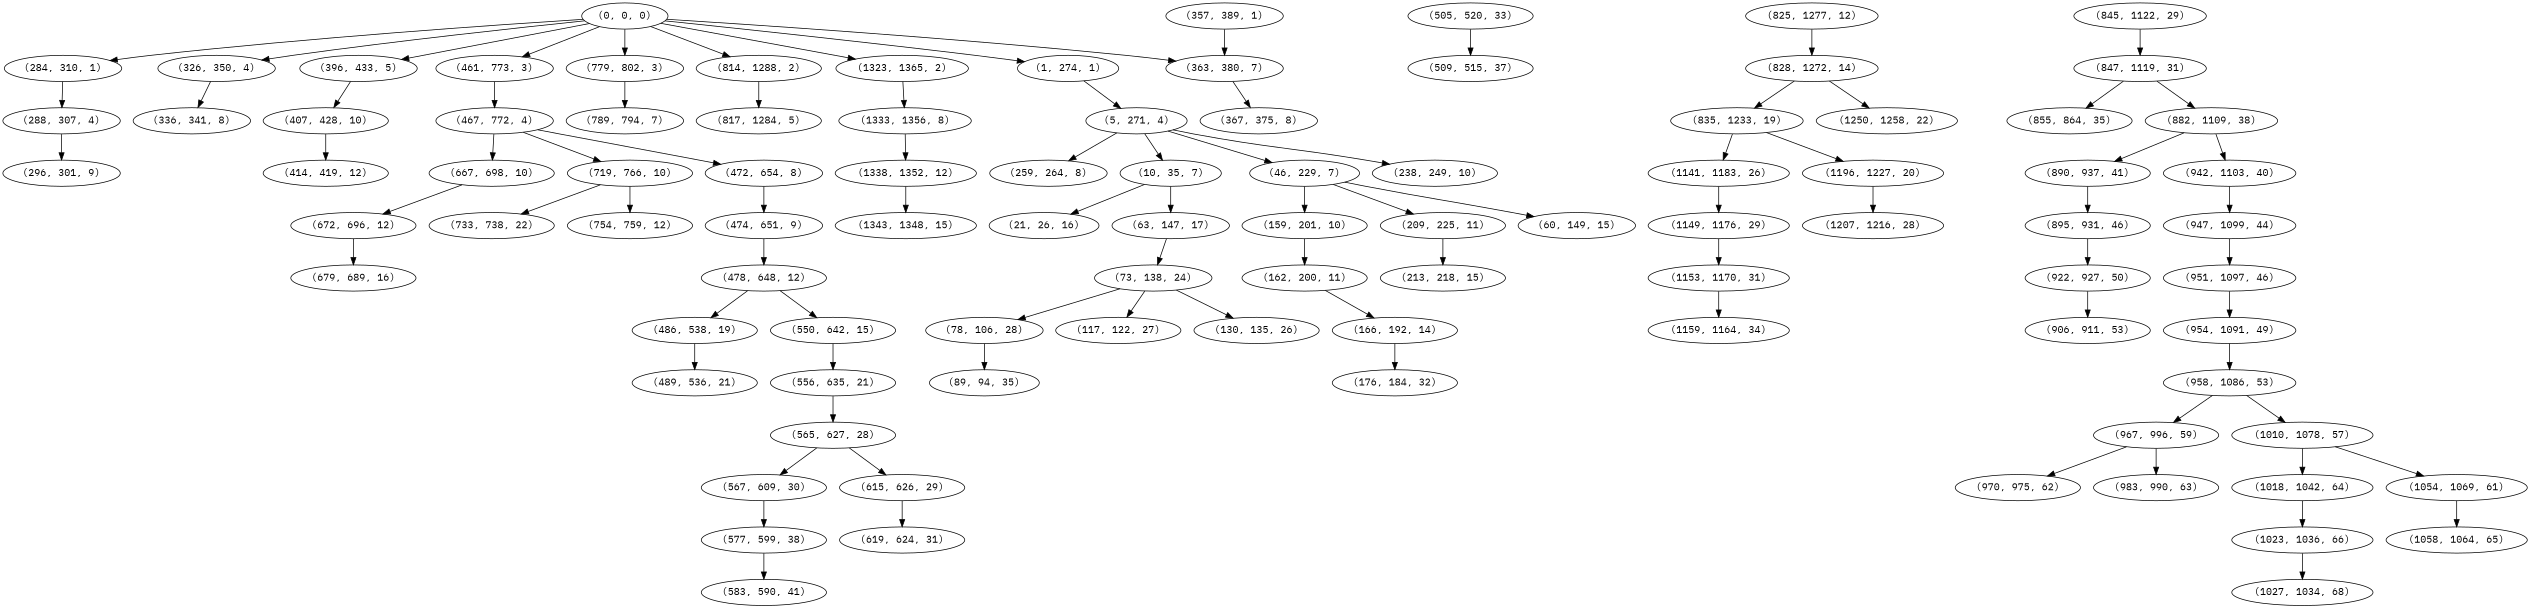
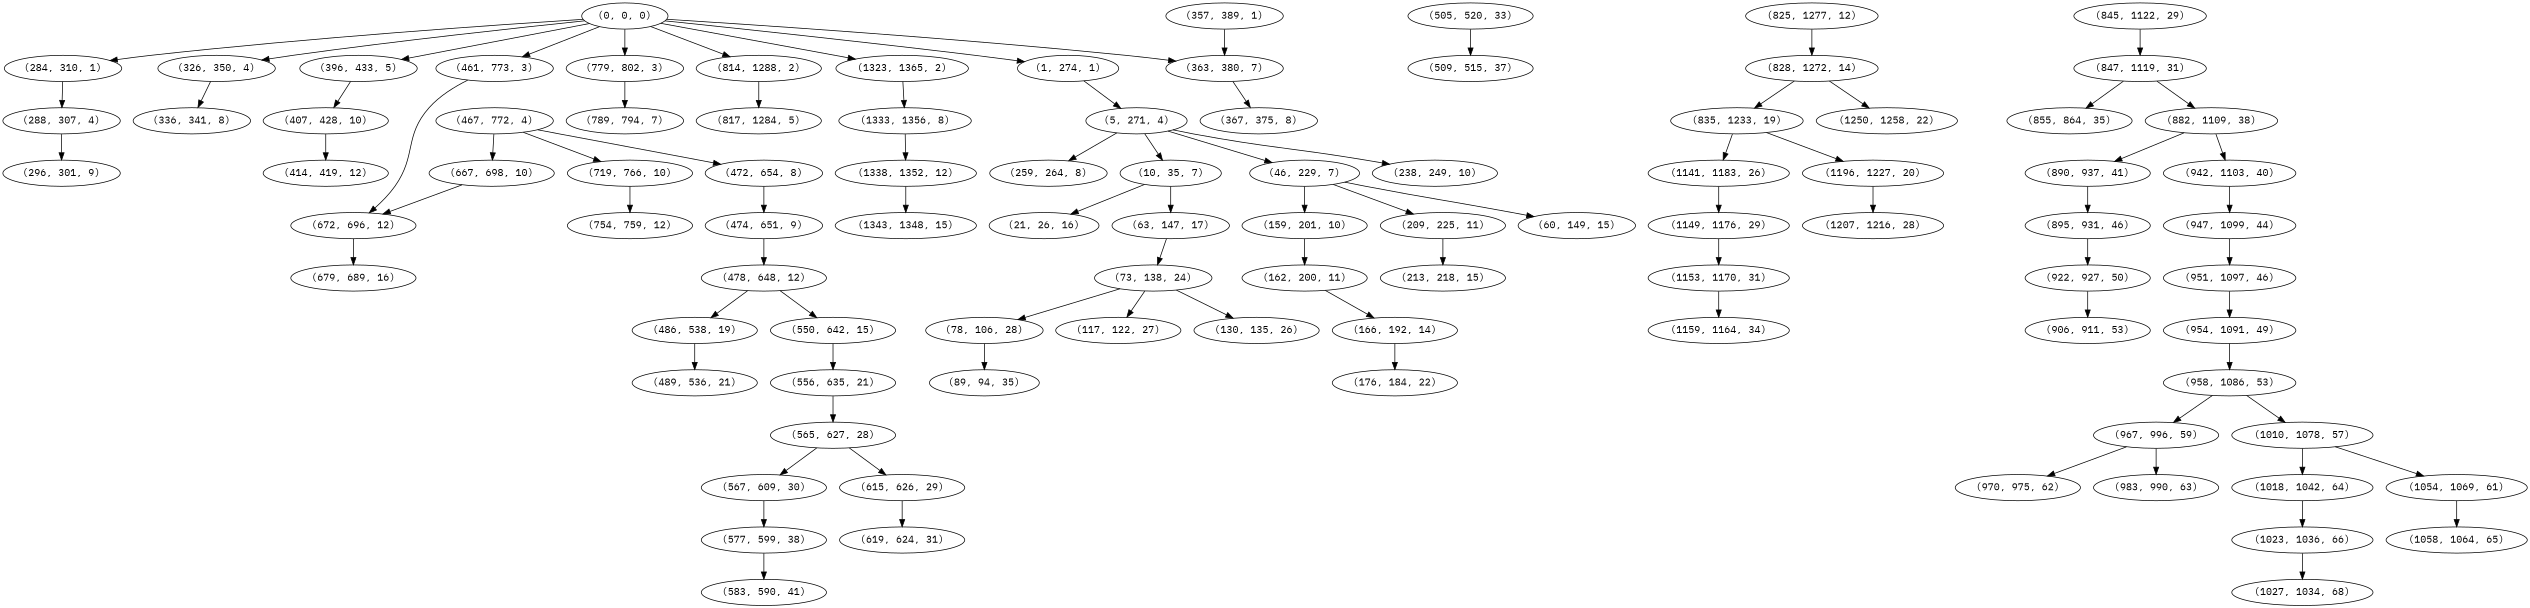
(495, 91) -> (413, 137)
(492, 226) -> none
(1395, 383) -> (1395, 383)
